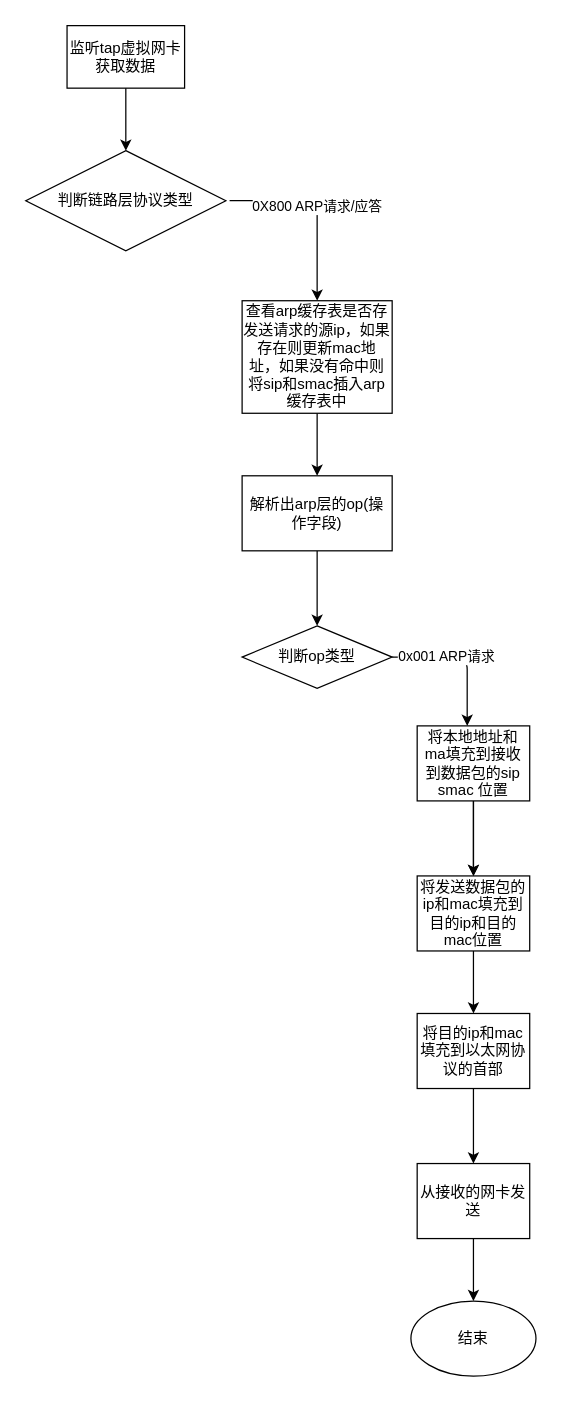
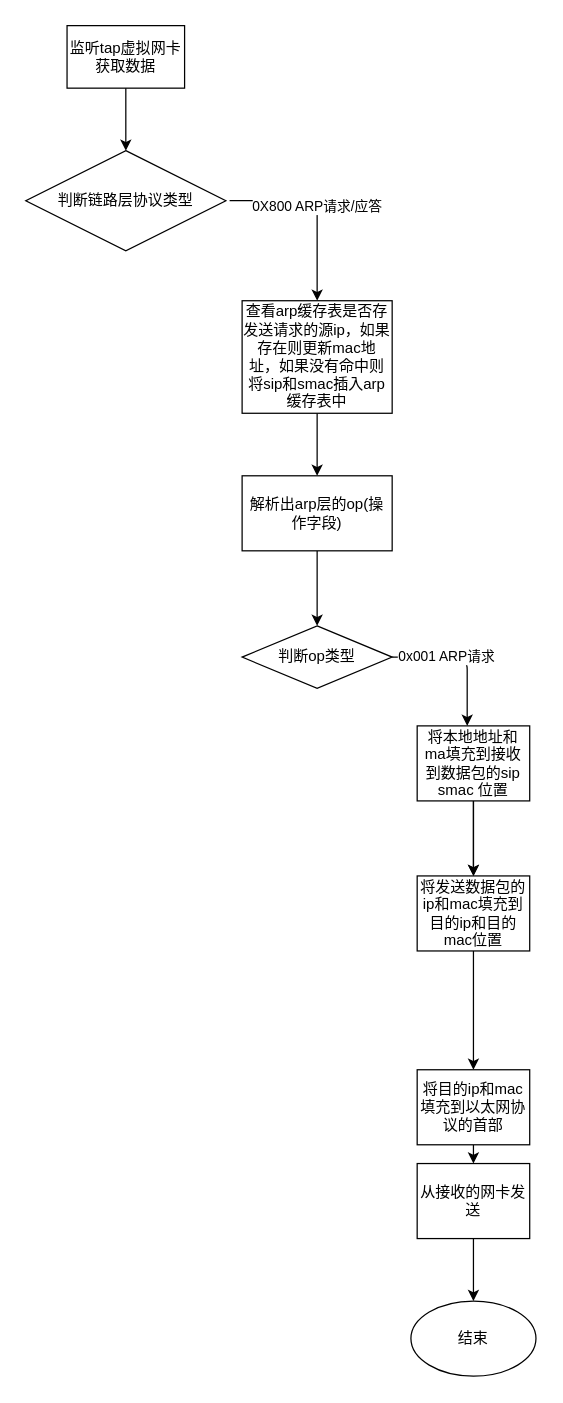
(473, 1051) -> (473, 1107)
